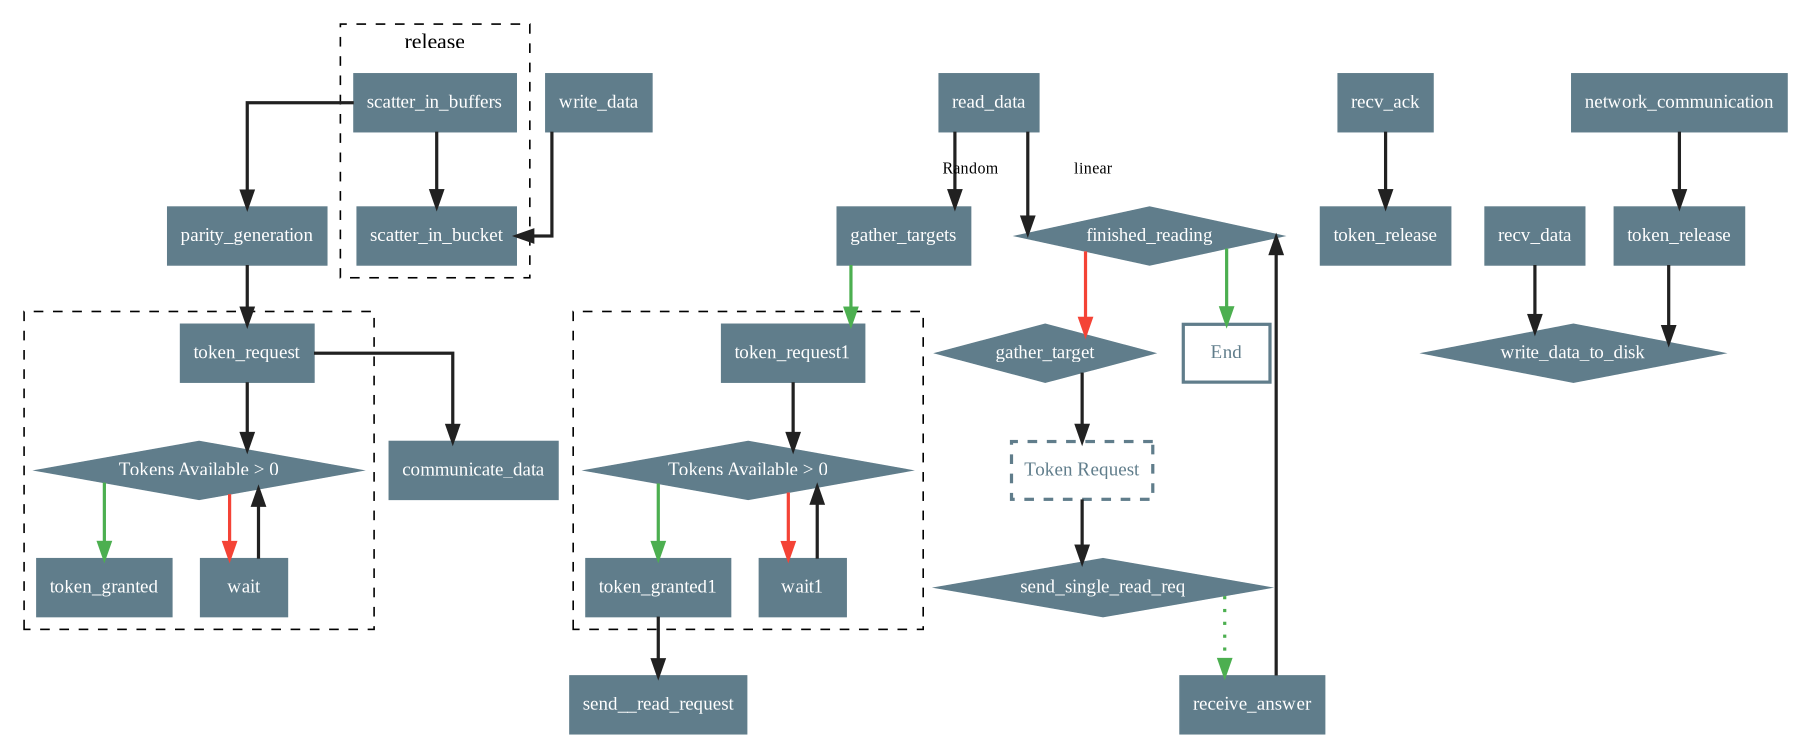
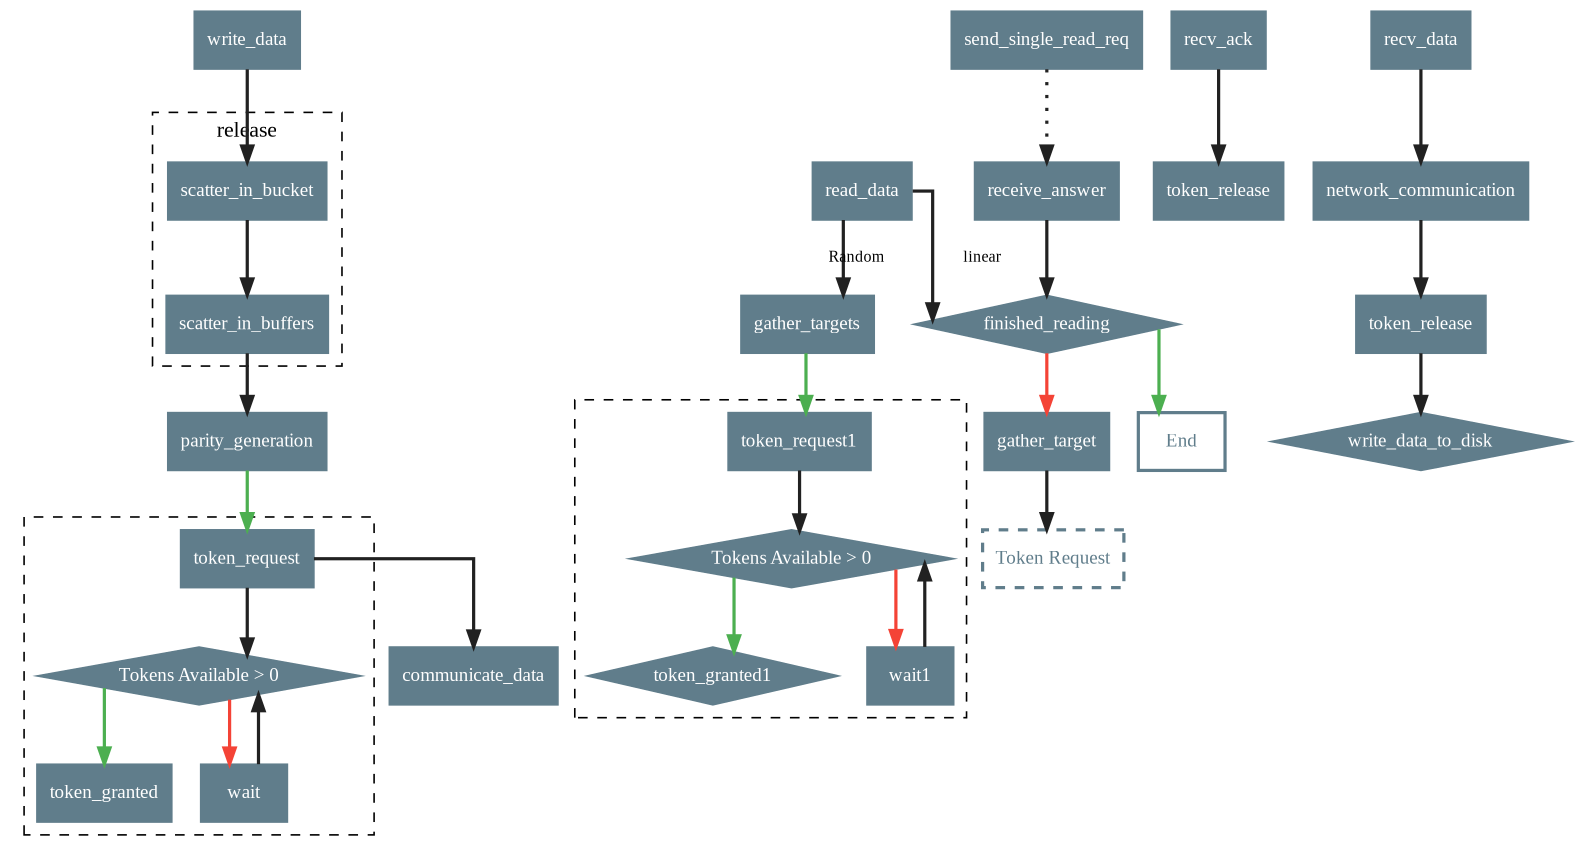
(437, 161) -> (247, 249)
(247, 287) -> (247, 492)
(1535, 290) -> (1421, 108)
(1045, 353) -> (1047, 442)
(1082, 523) -> none
(658, 588) -> (713, 676)
(1103, 588) -> (1047, 40)
(1225, 628) -> (1047, 108)
(658, 705) -> none
